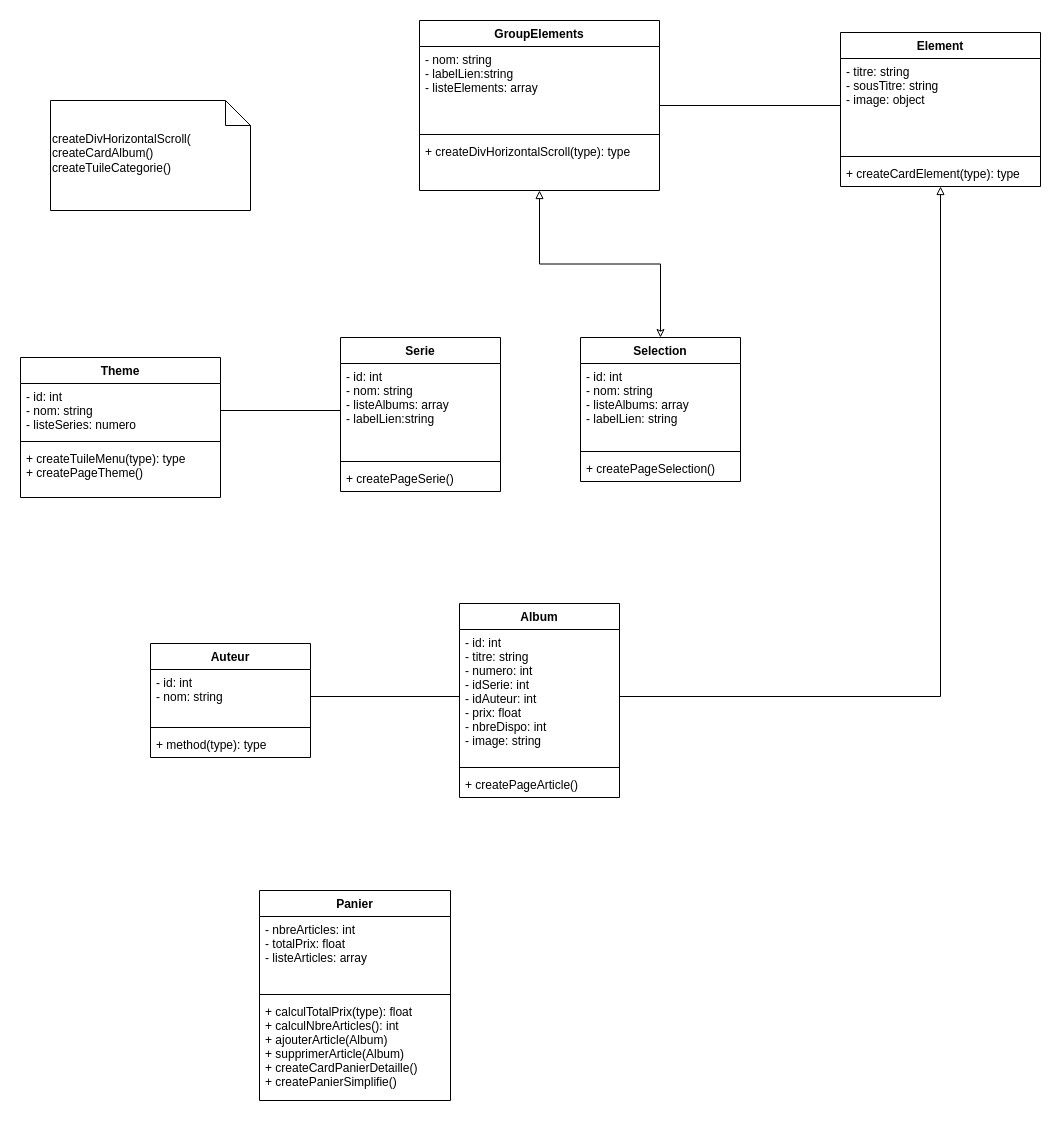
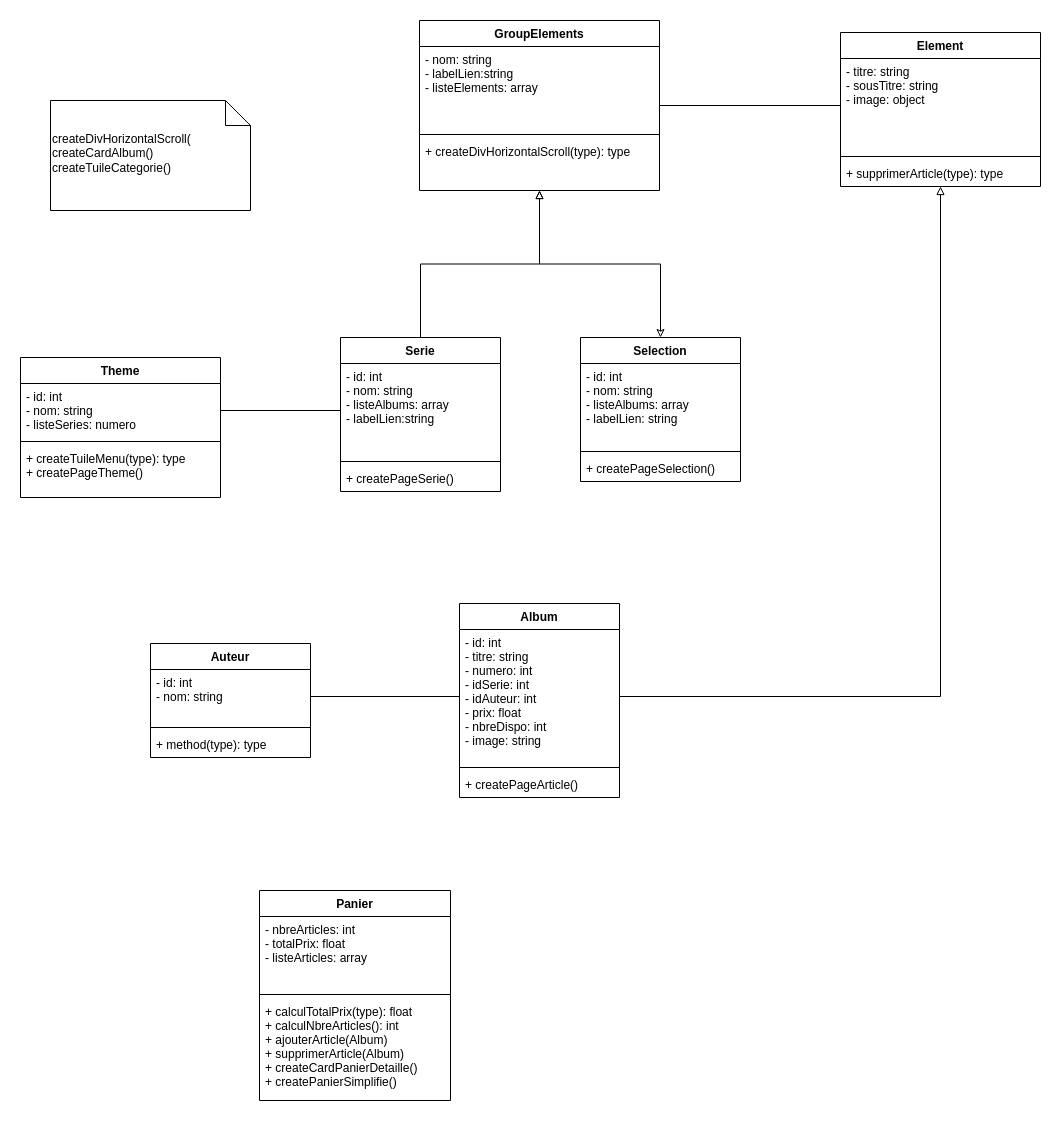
(944, 174) -> (937, 174)
none -> (443, 264)
